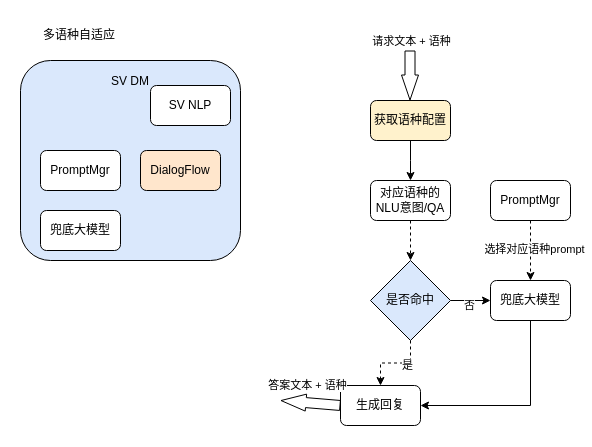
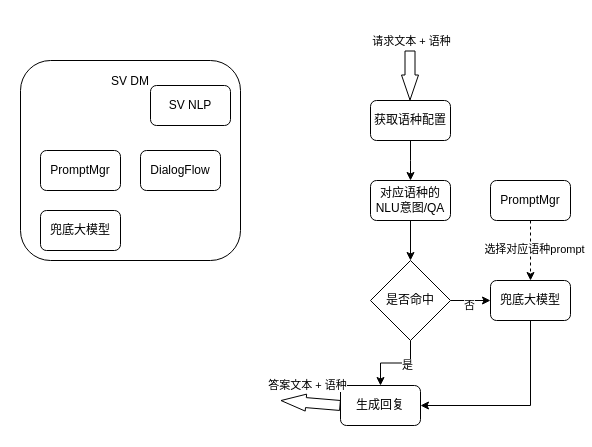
(80, 36) -> none
(411, 121) -> (411, 121)
(131, 161) -> (131, 161)
(181, 171) -> (181, 171)
(411, 237) -> (411, 237)
(411, 301) -> (411, 301)
(384, 363) -> (384, 363)
